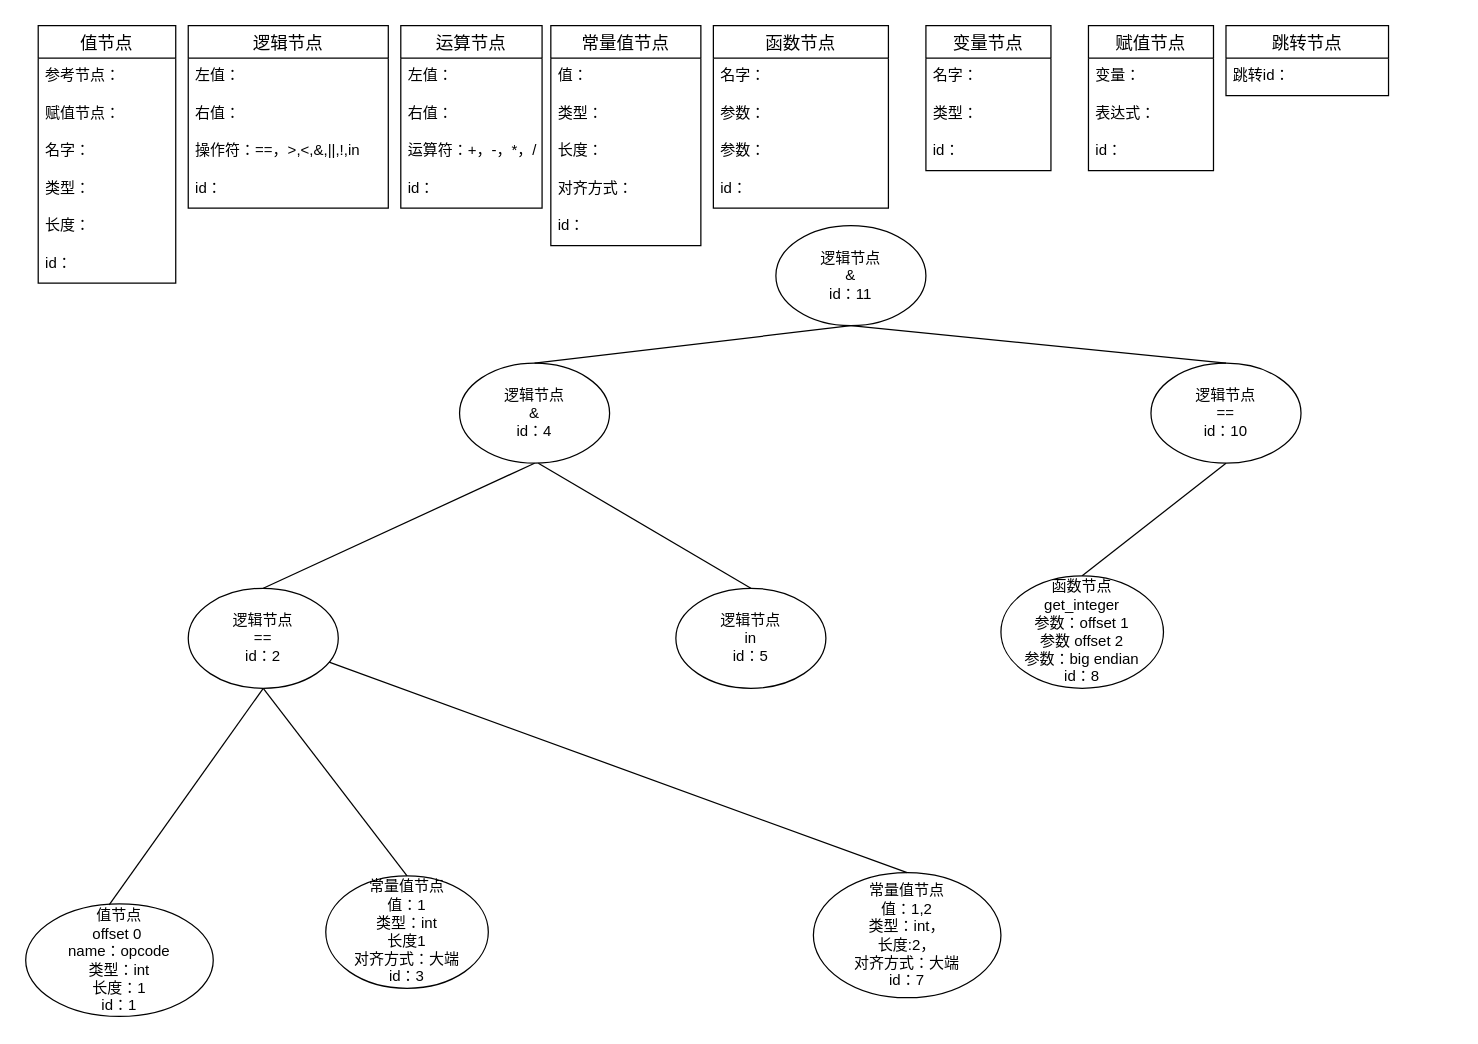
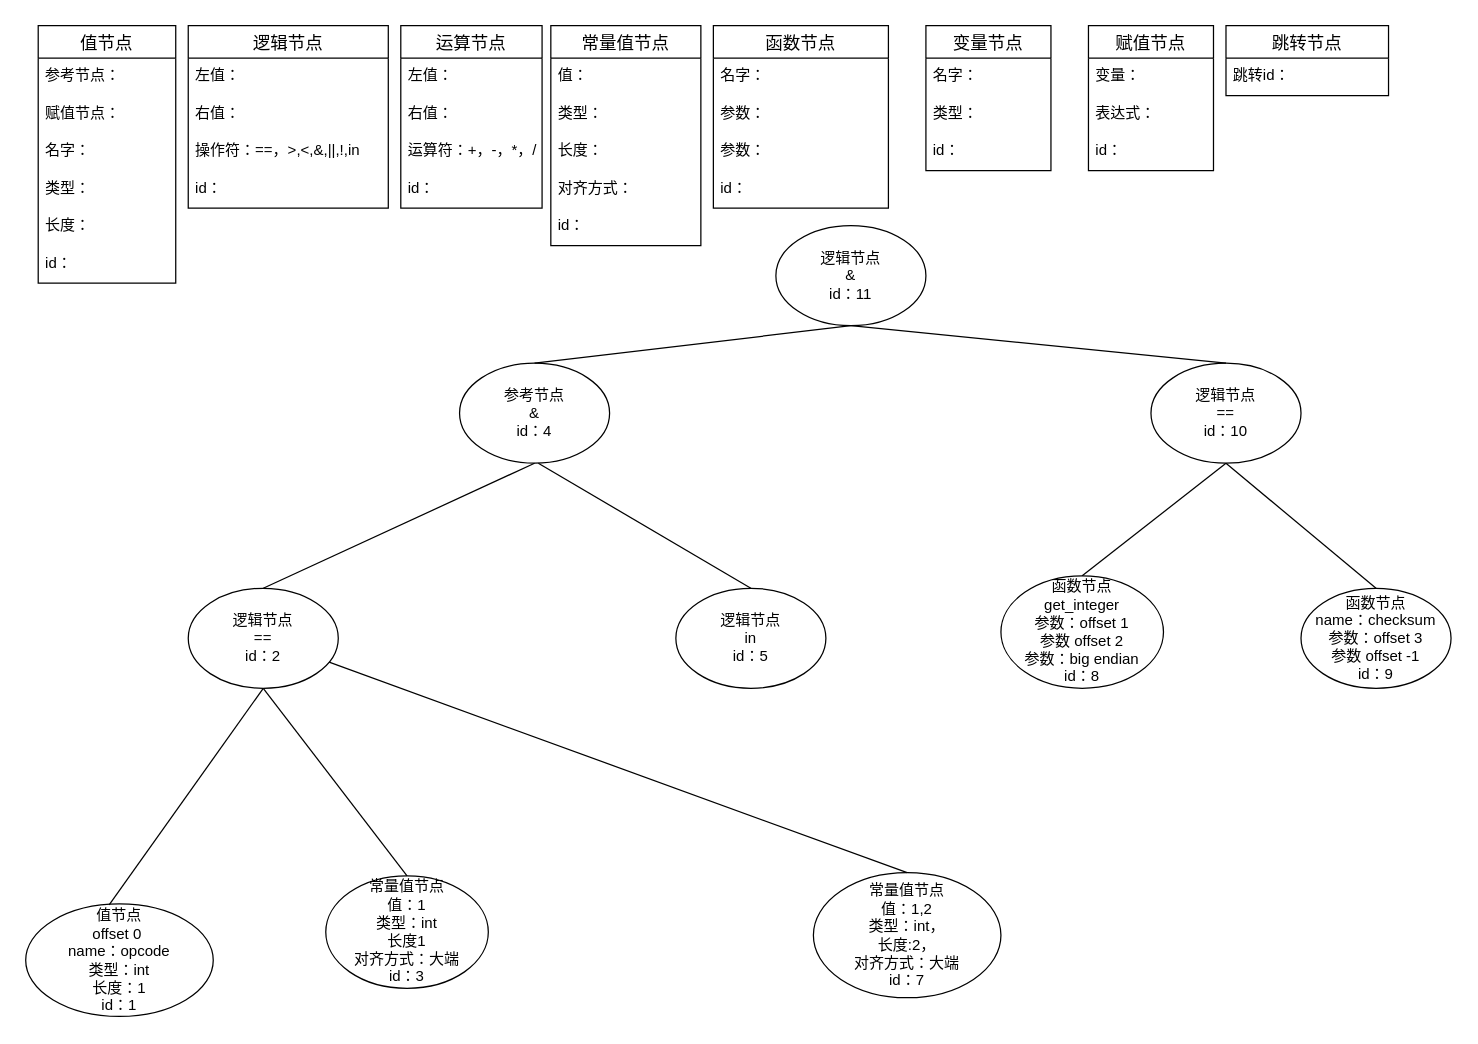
(534, 413) -> (534, 413)
none -> (1301, 526)
none -> (1376, 638)
